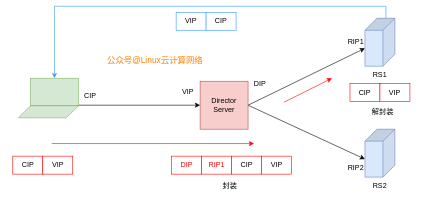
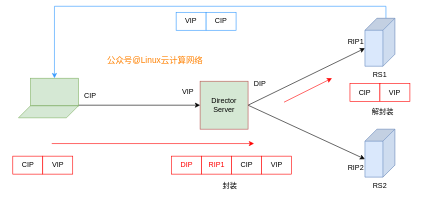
(224, 105) -> (224, 105)
